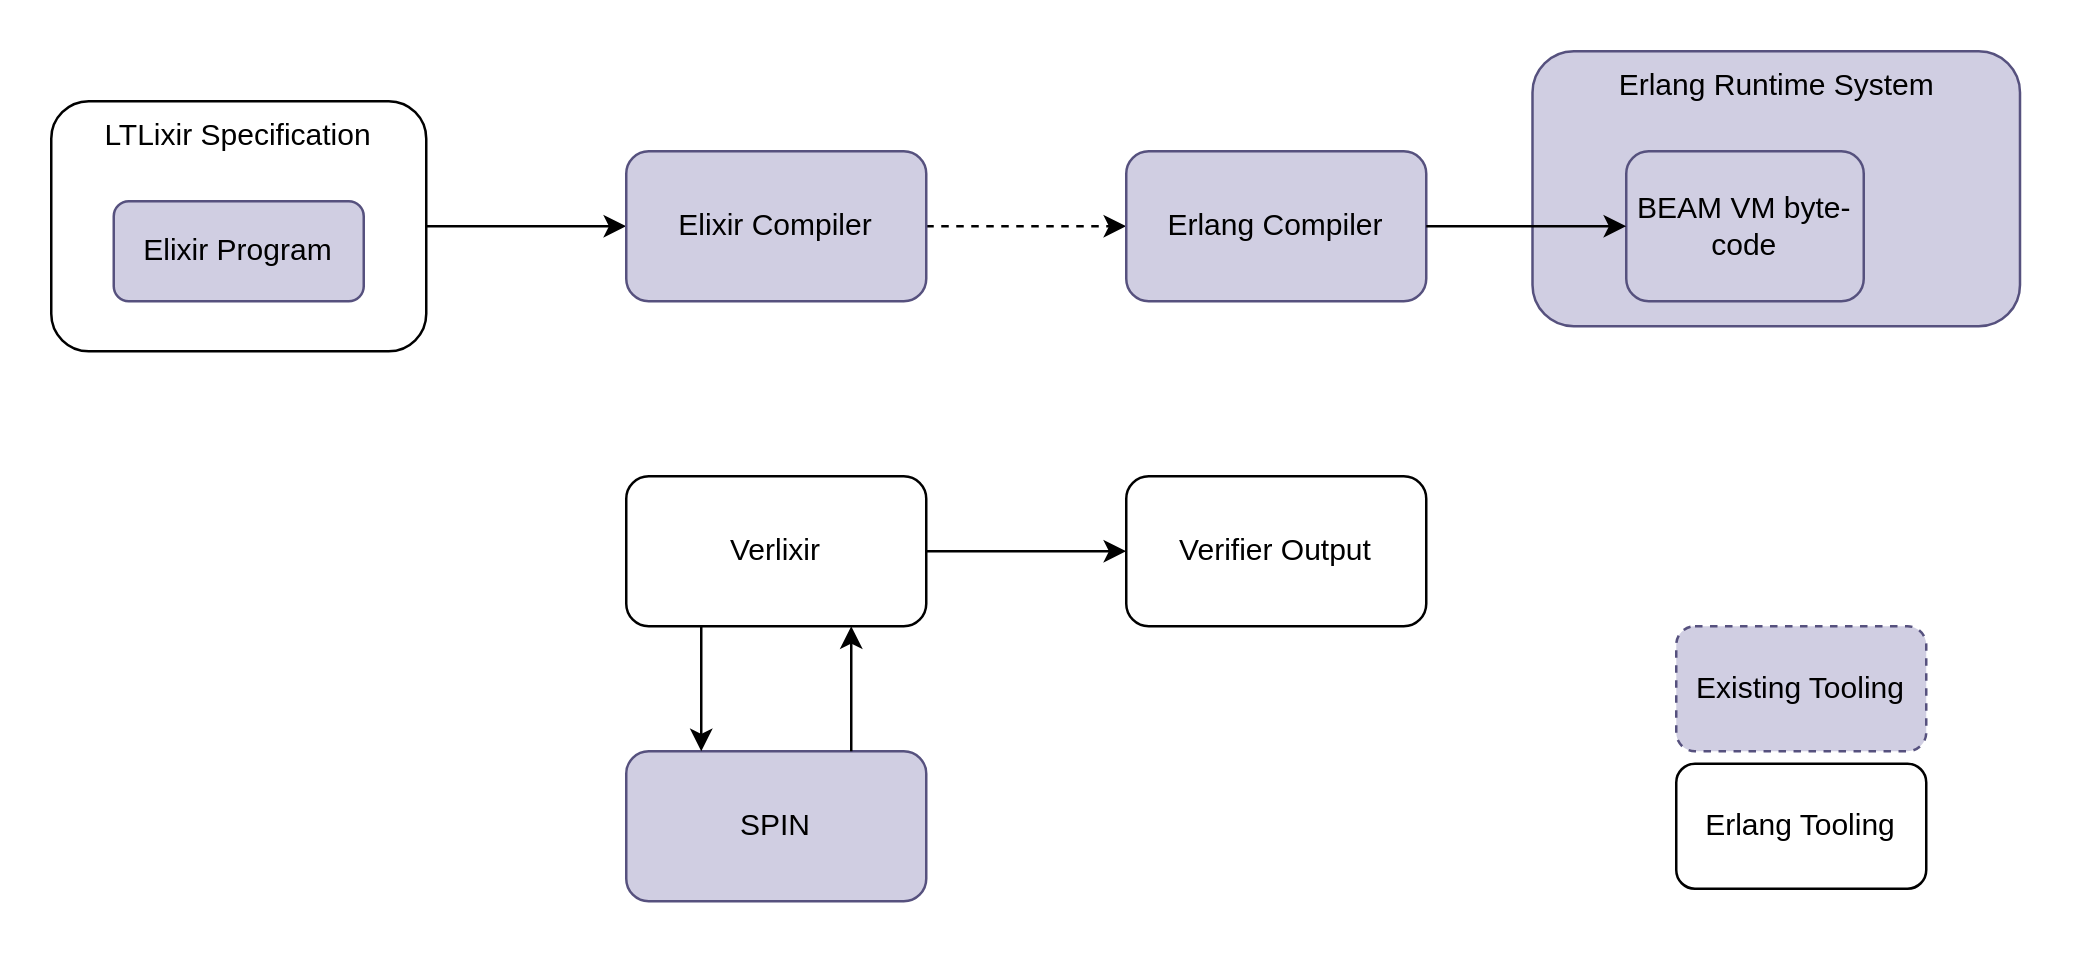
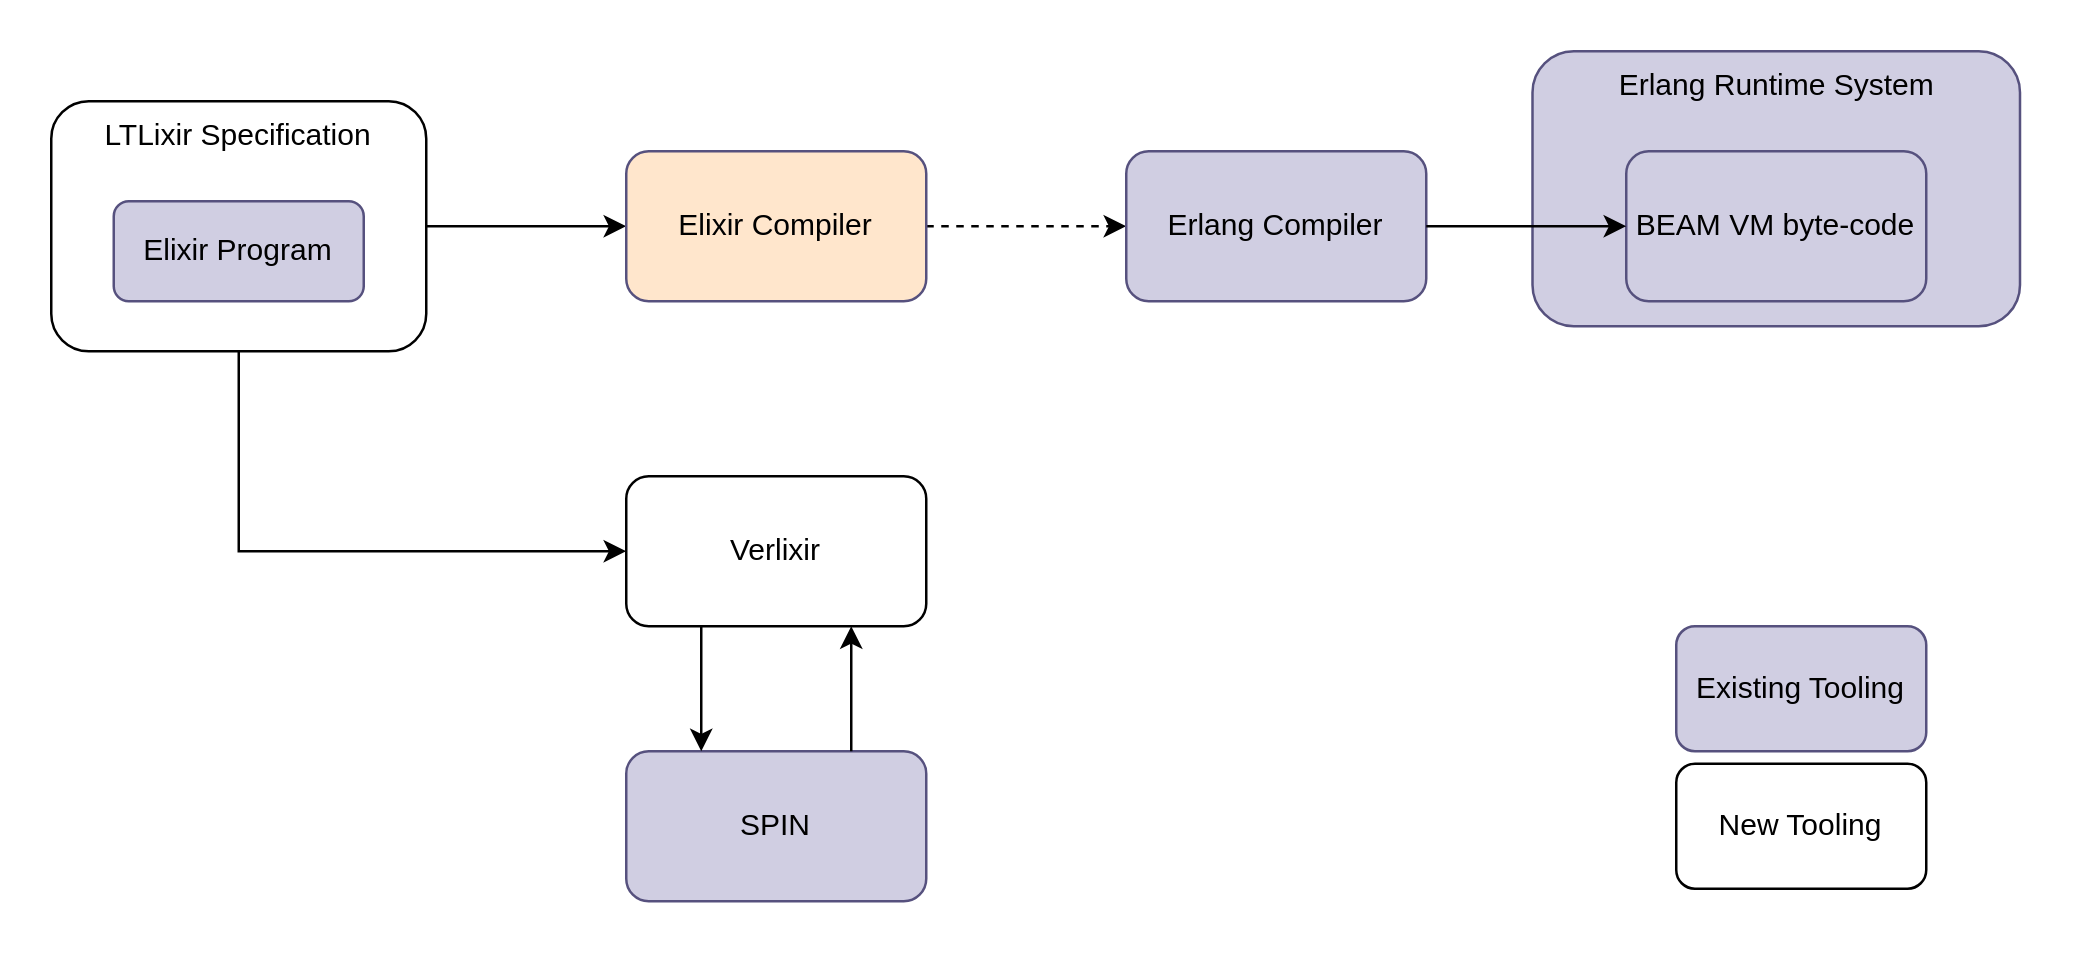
(776, 226) -> (776, 226)
(1745, 226) -> (1776, 226)
none -> (324, 551)
(1018, 551) -> none
(1276, 551) -> none
(1801, 689) -> (1801, 689)
(1801, 826) -> (1801, 826)
